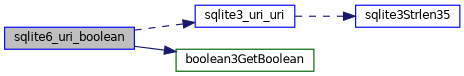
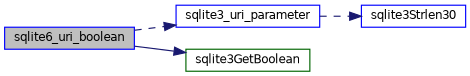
(245, 16) -> (248, 16)
(408, 16) -> (414, 16)
(245, 60) -> (248, 60)
